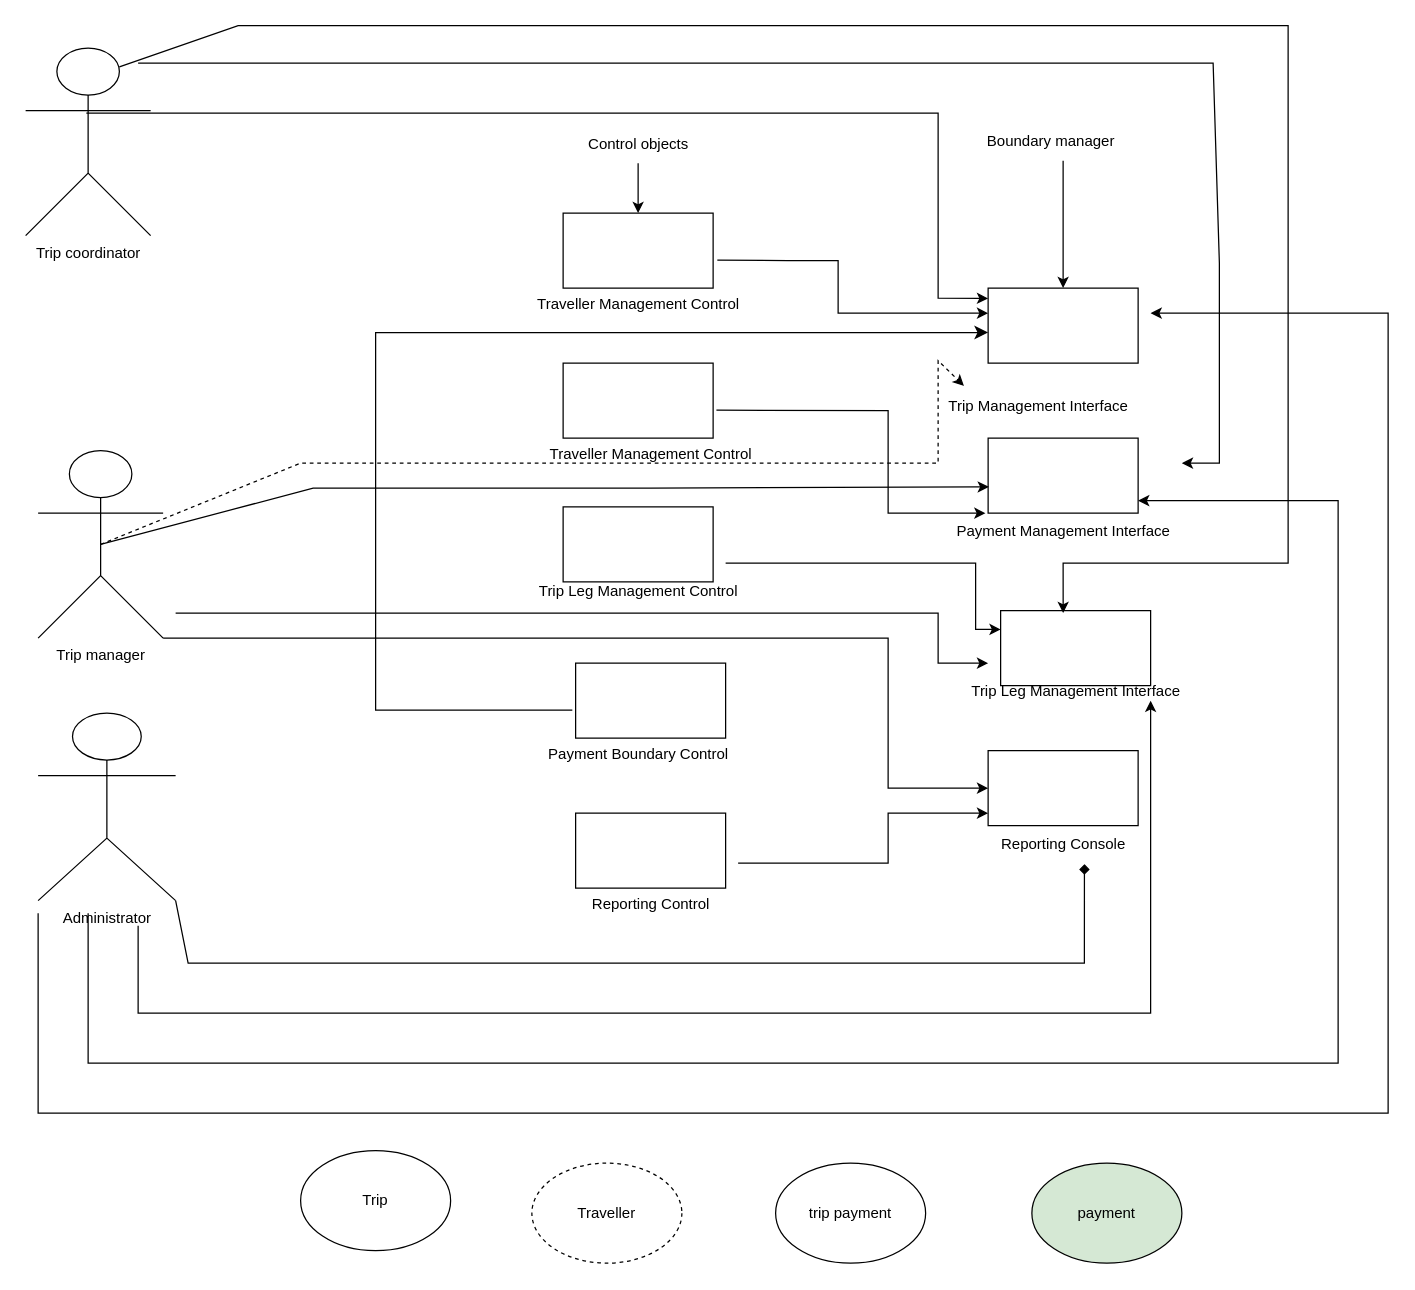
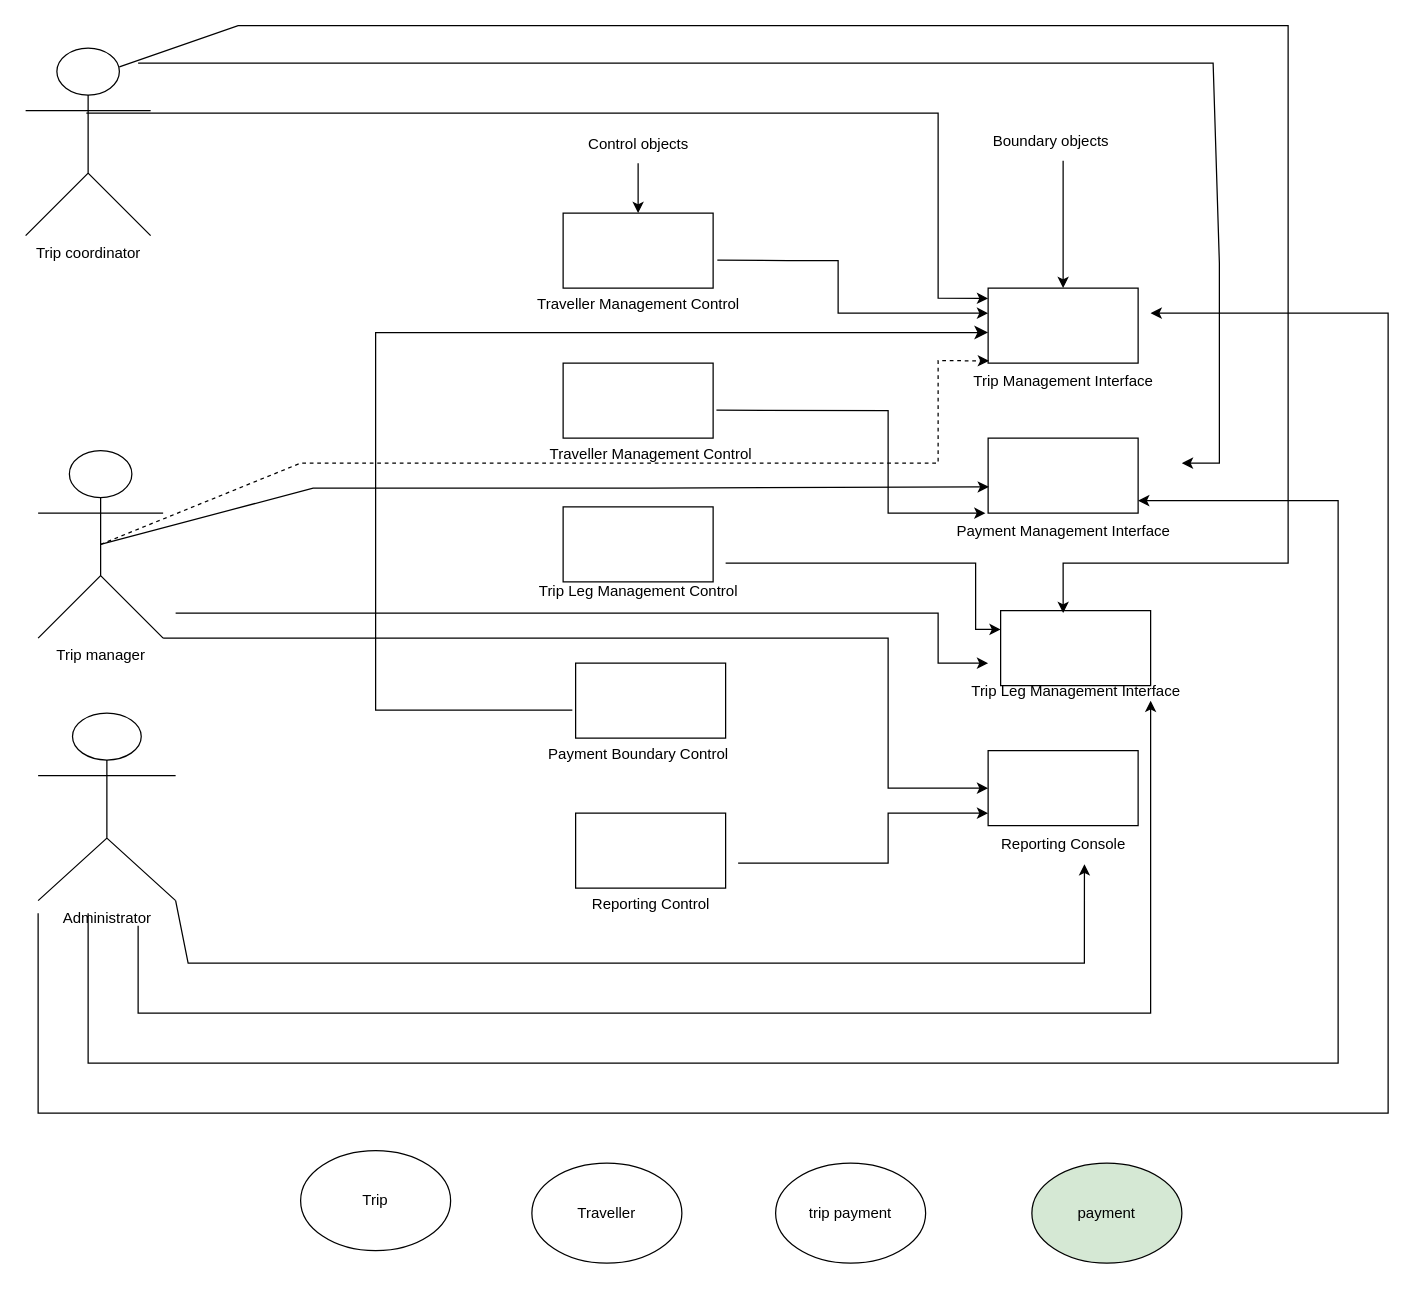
(1051, 142) -> (1051, 142)
(1038, 407) -> (1063, 382)
(1084, 875) -> (1084, 874)
(607, 1213) -> (607, 1213)
